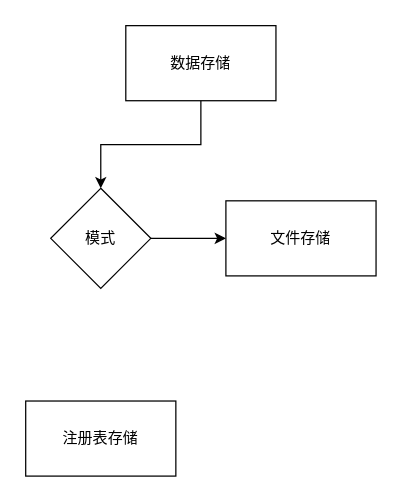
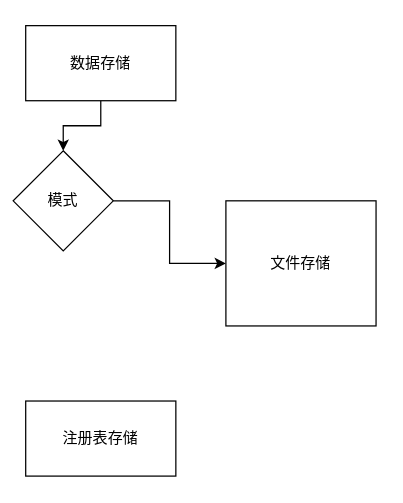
(201, 63) -> (101, 63)
(101, 238) -> (63, 201)
(301, 238) -> (301, 263)
